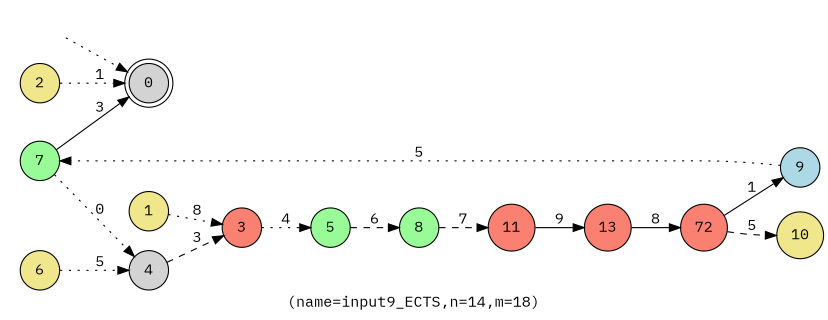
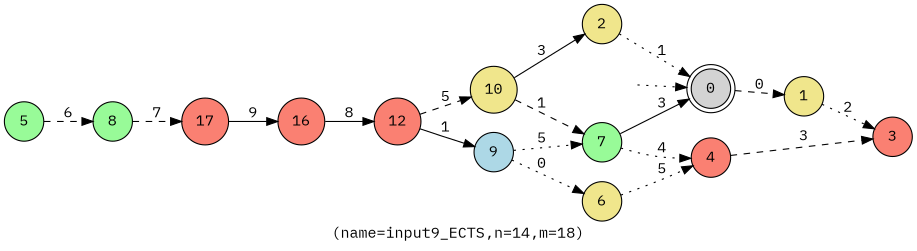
none -> (545, 59)
none -> (754, 92)
none -> (545, 114)
none -> (543, 174)
(100, 210) -> (662, 148)
(198, 211) -> (848, 108)
(281, 228) -> none
(512, 228) -> (205, 121)
(608, 228) -> (301, 121)
(704, 228) -> (398, 121)
(149, 270) -> (711, 158)
